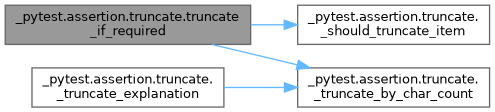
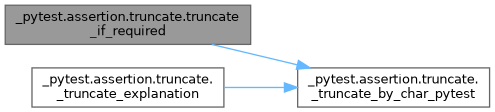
(394, 25) -> none
(394, 87) -> (394, 87)
